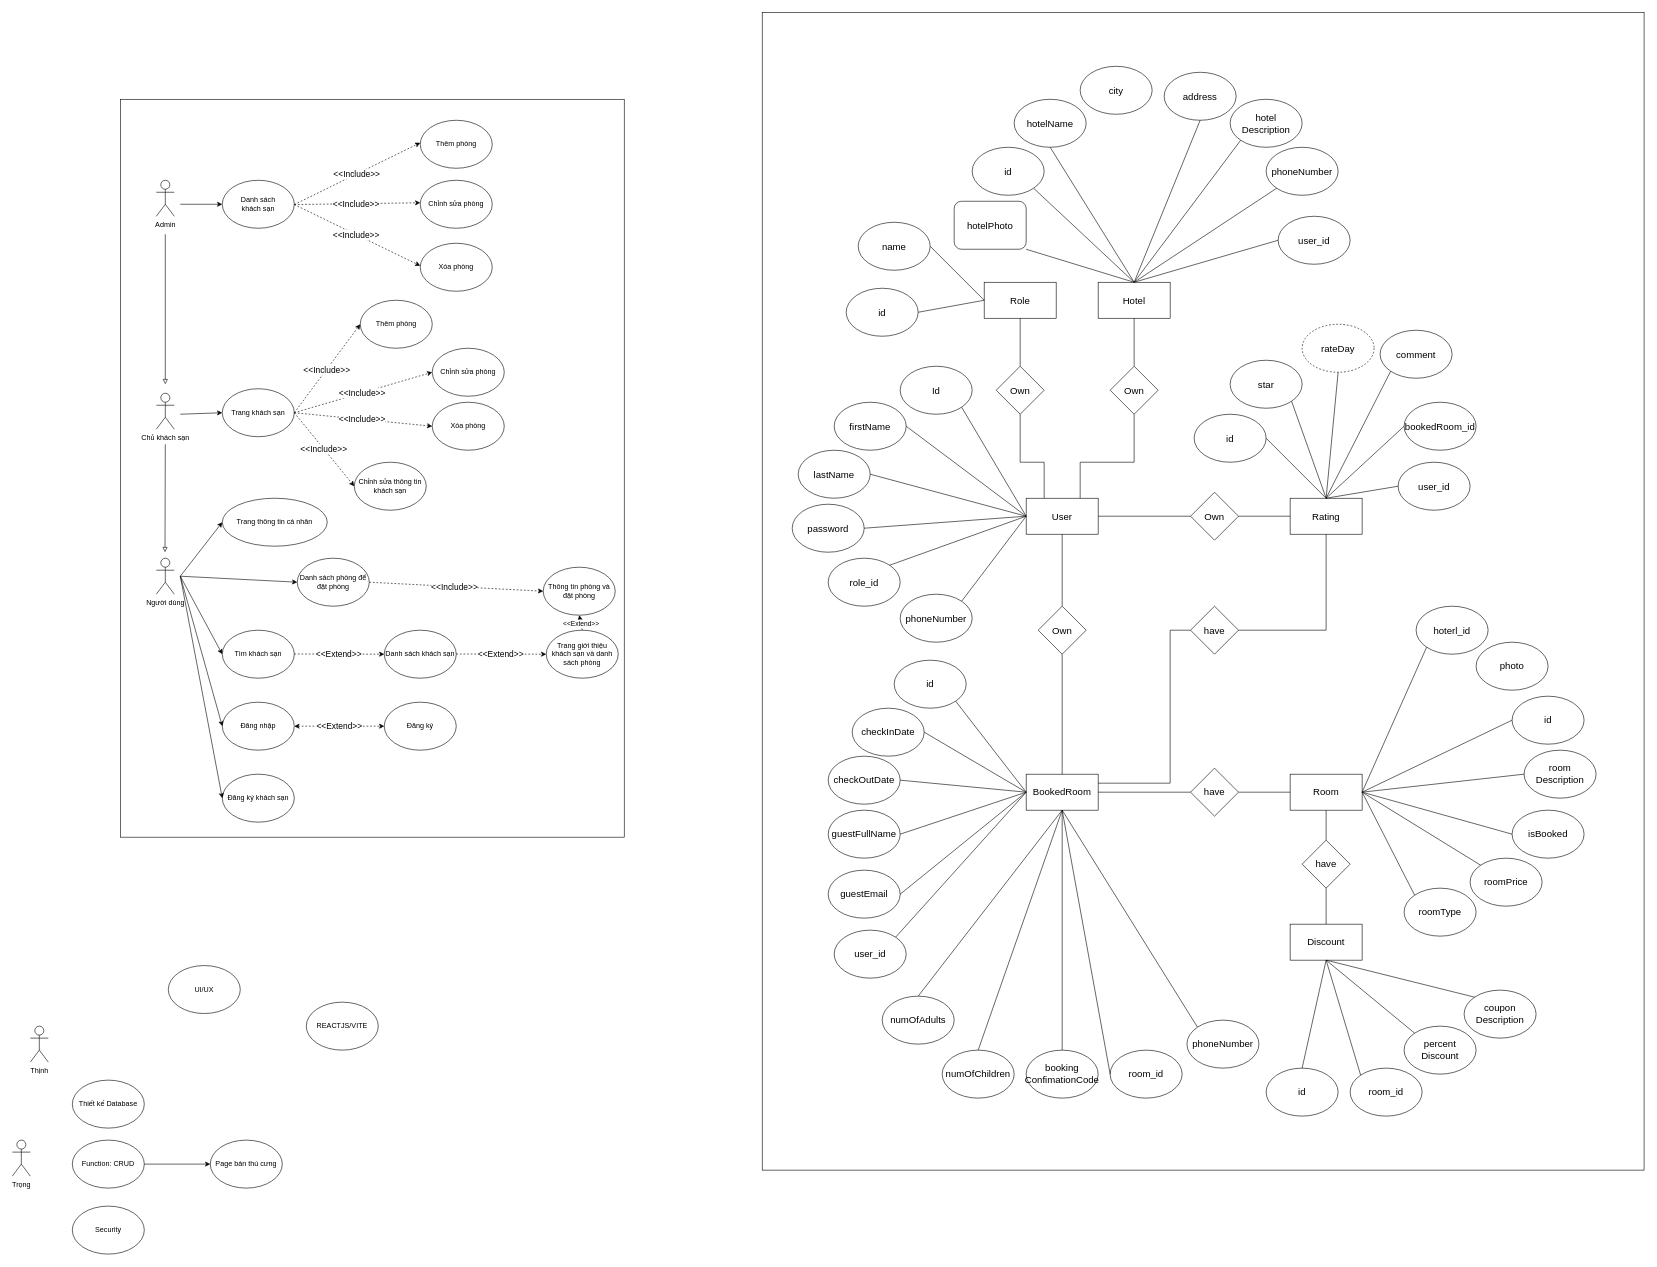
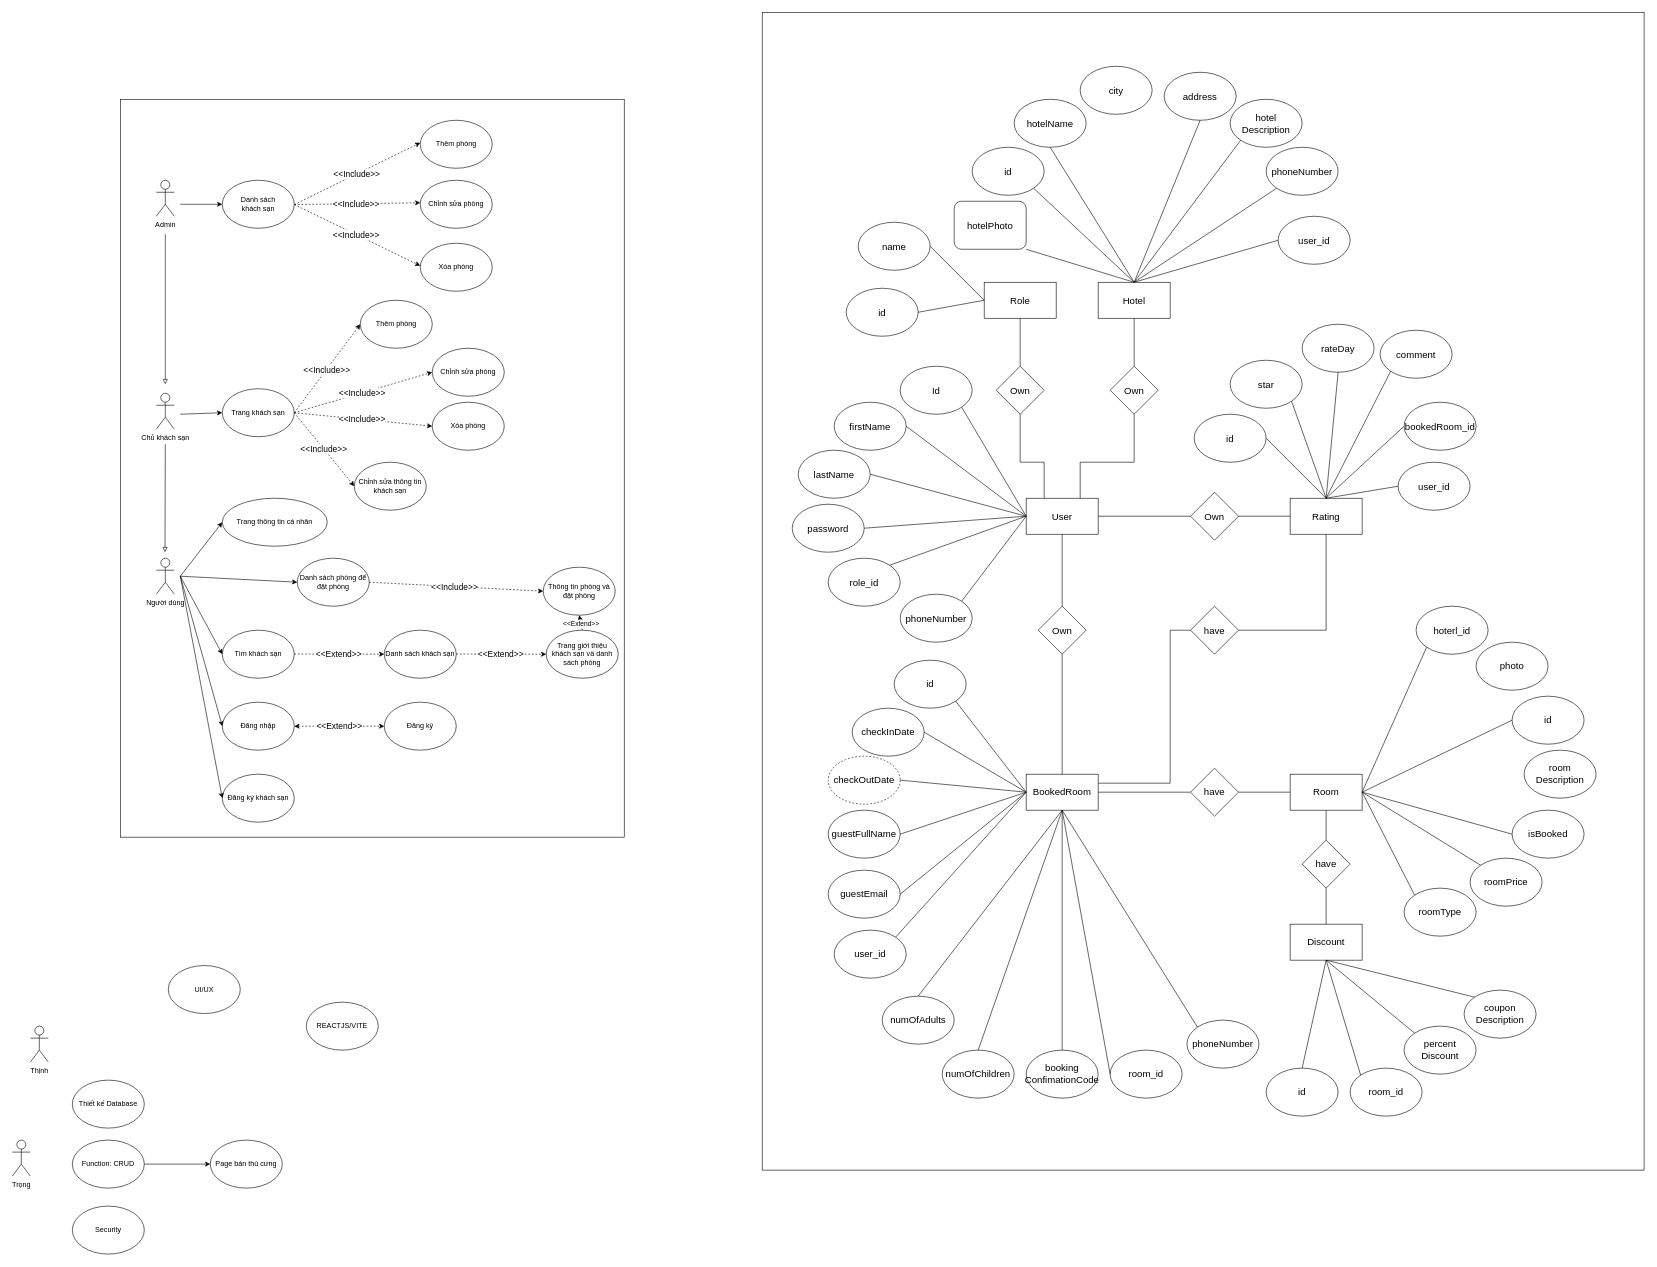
(1338, 348) -> (1338, 348)
(864, 780) -> (864, 780)
(1446, 783) -> none
